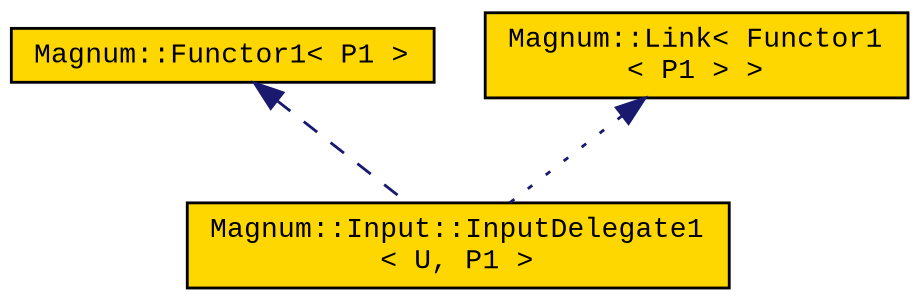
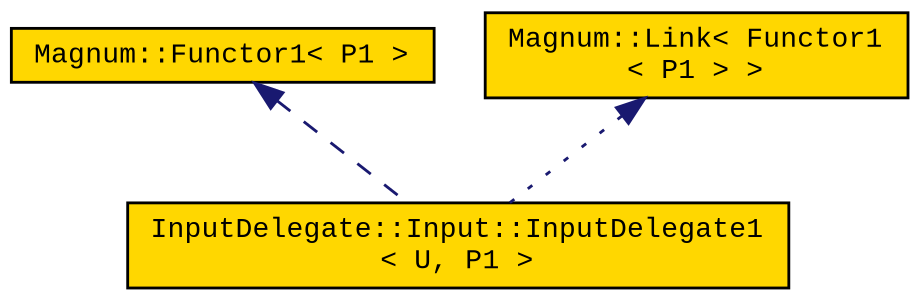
(458, 245) -> (458, 245)
